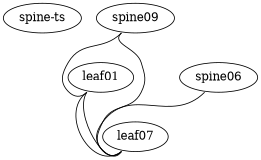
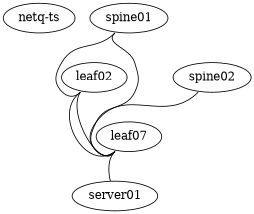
(42, 18) -> (39, 18)
(135, 18) -> (129, 18)
(101, 77) -> (94, 77)
(219, 77) -> (212, 77)
none -> (115, 196)
